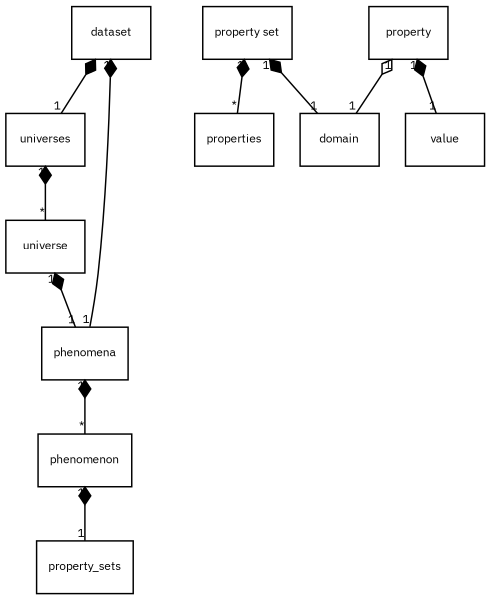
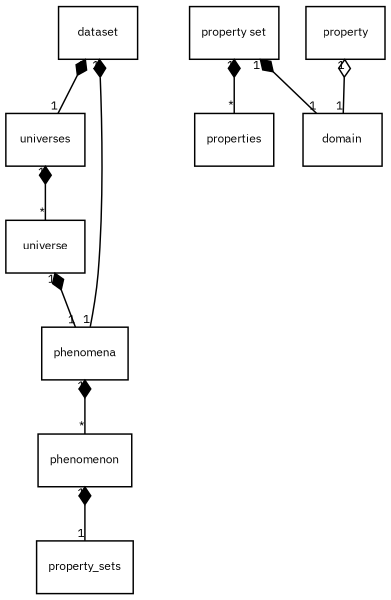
(445, 140) -> none
